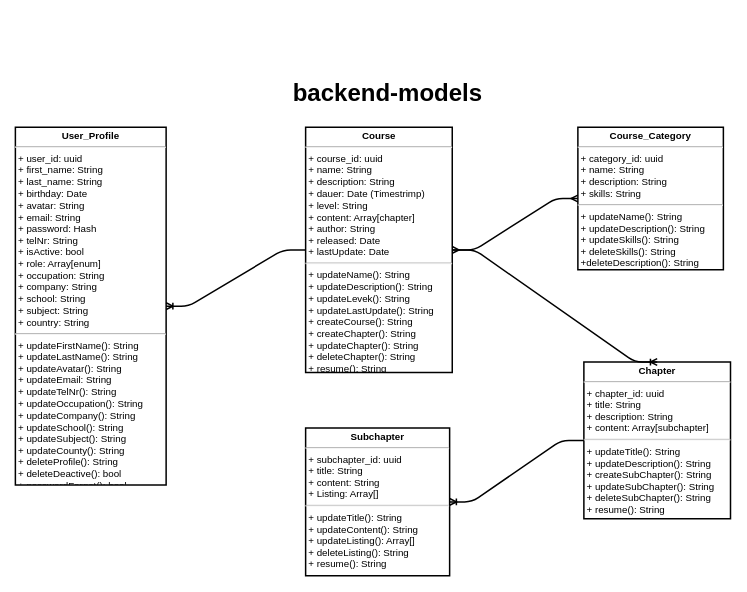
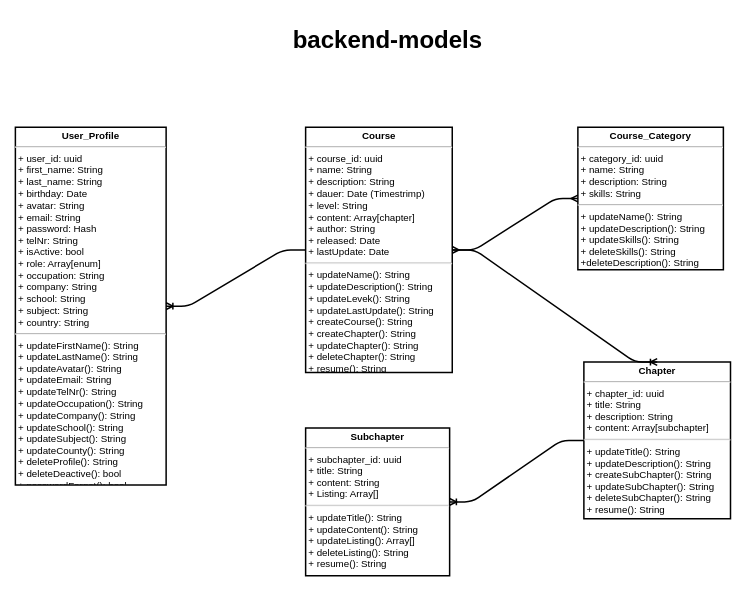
(388, 92) -> (388, 40)
